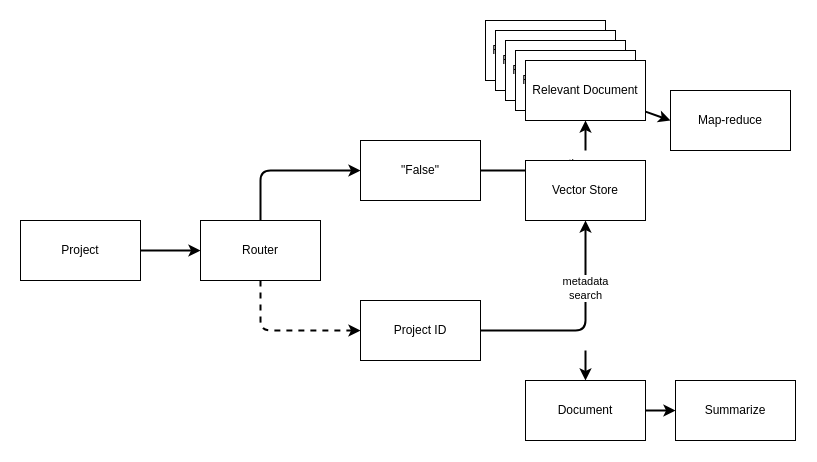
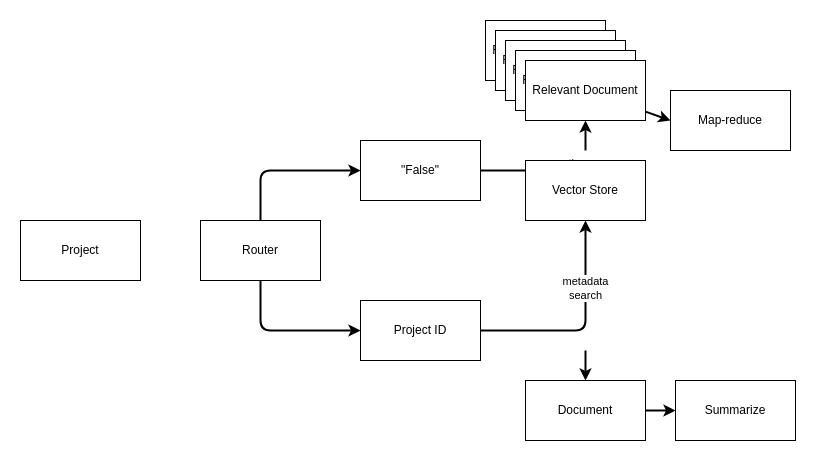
(166, 251) -> none
(286, 331) -> (286, 331)
